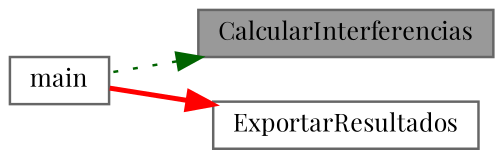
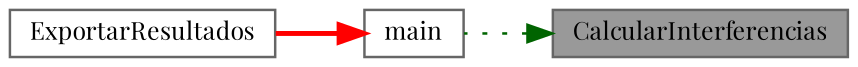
(149, 94) -> (307, 33)
